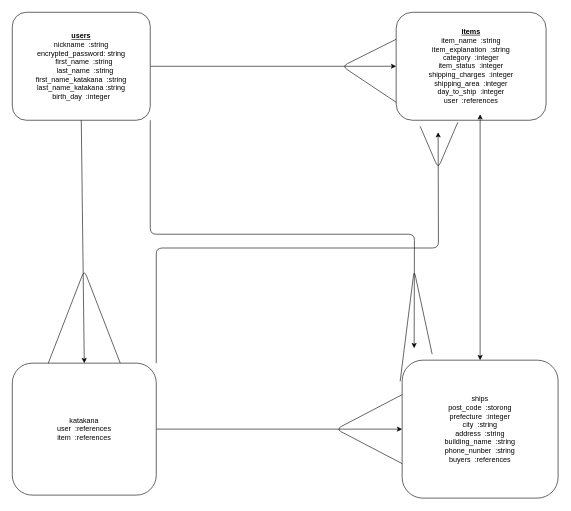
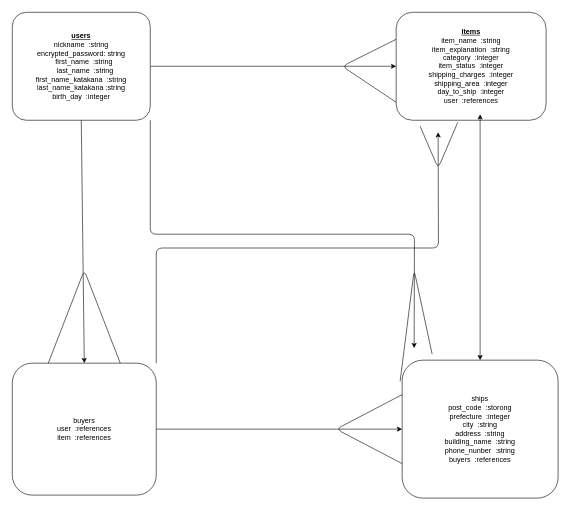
(84, 429) -> (84, 429)
